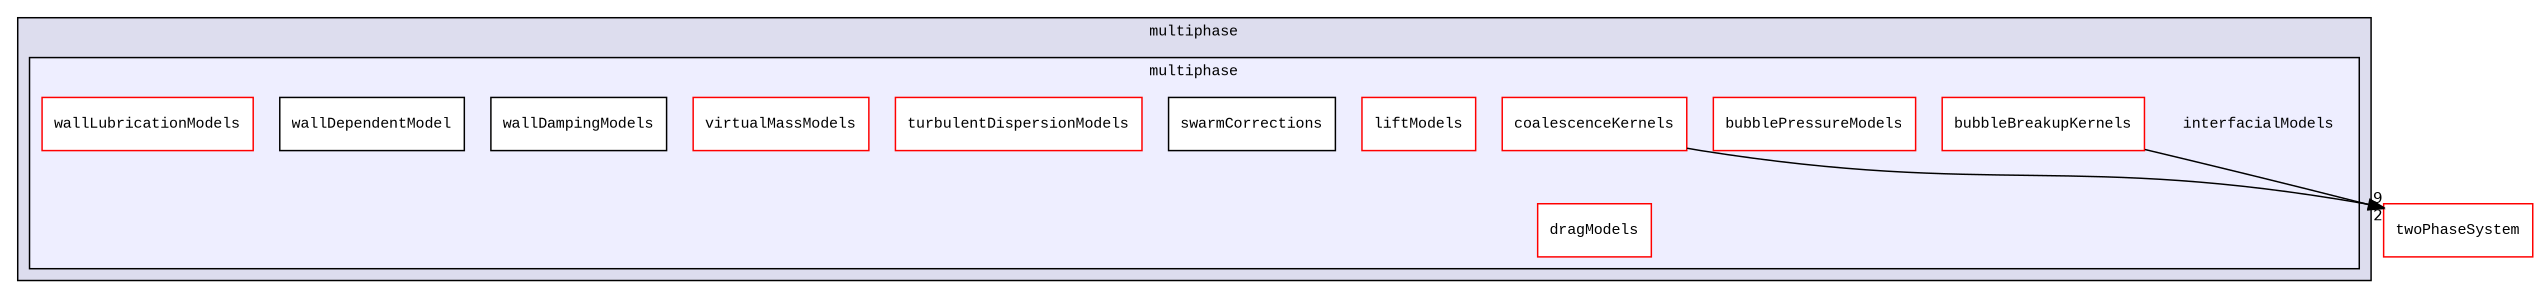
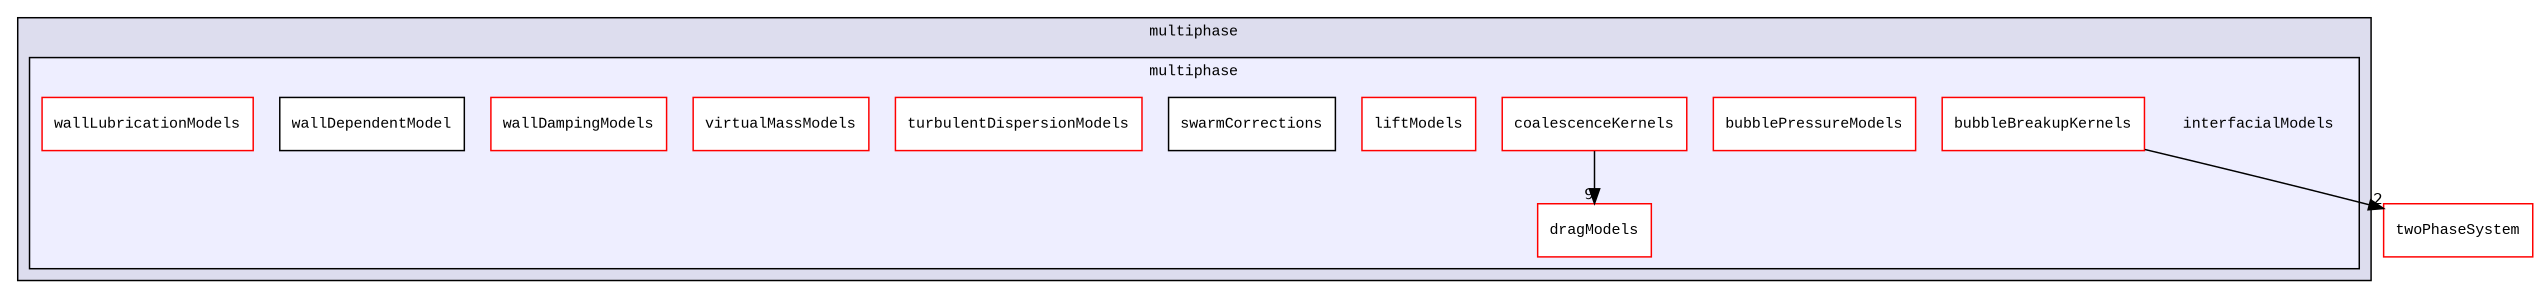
(579, 124) -> (579, 124)
(2028, 175) -> (1594, 170)
